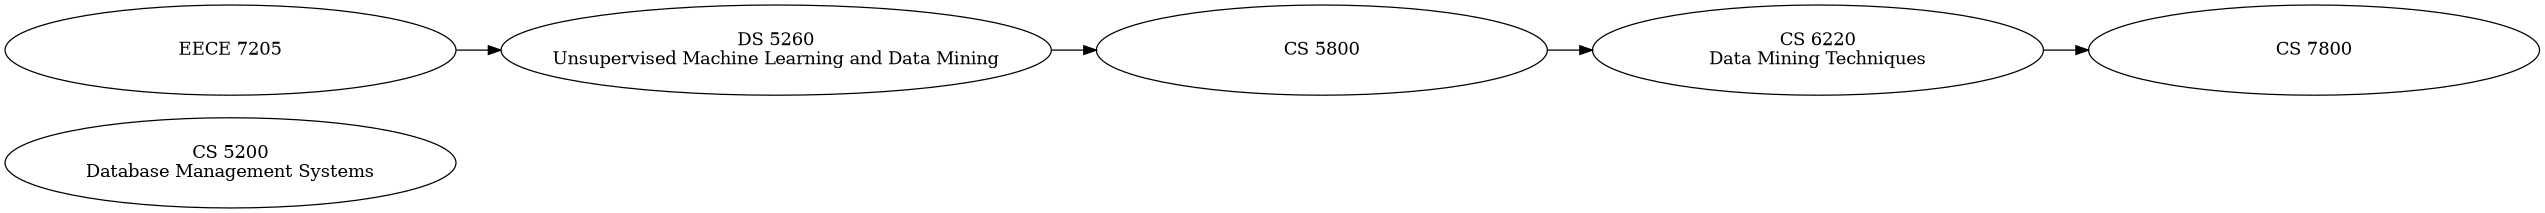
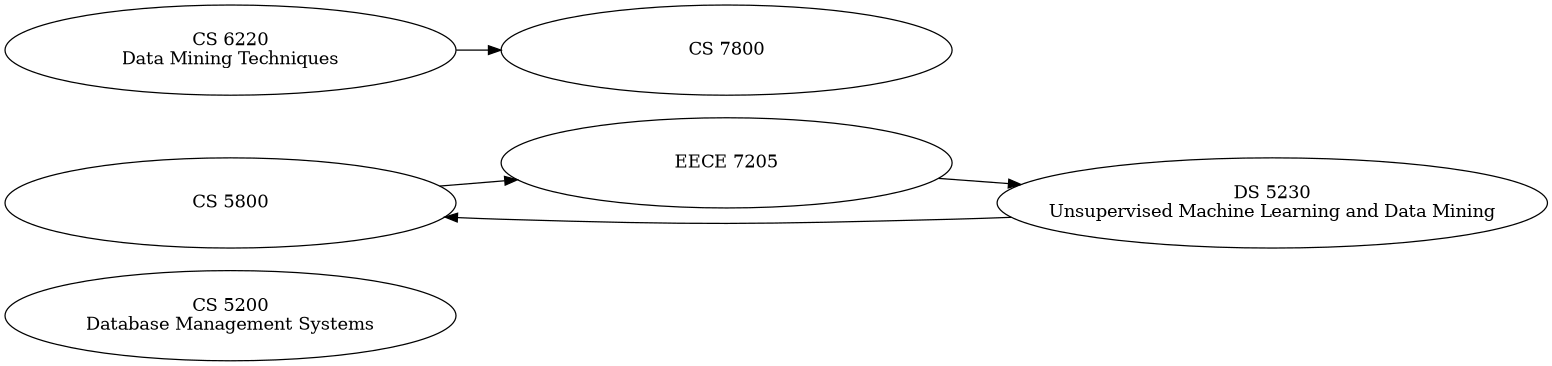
(776, 50) -> (1272, 203)
(1564, 50) -> (472, 183)
